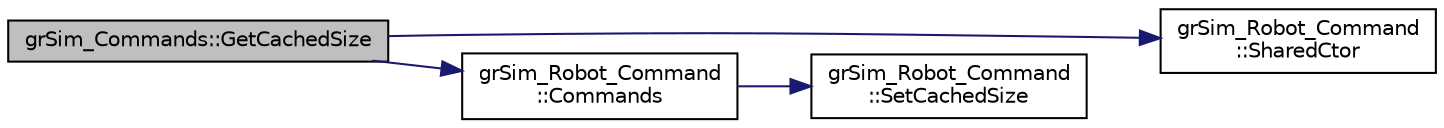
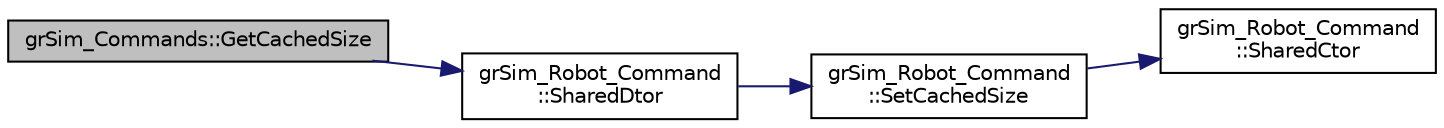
(764, 33) -> (1114, 65)
(600, 86) -> (600, 86)
